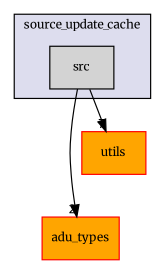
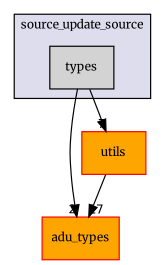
(82, 26) -> (82, 26)
(82, 68) -> (82, 68)
none -> (99, 190)
